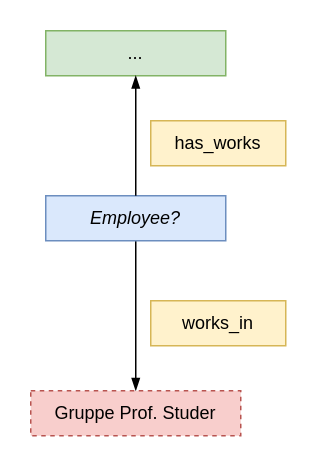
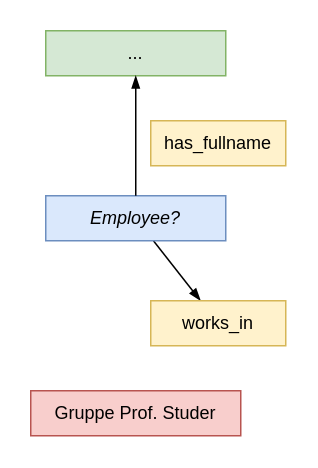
(218, 143) -> (218, 143)
(136, 309) -> (173, 266)
(136, 413) -> (136, 413)
